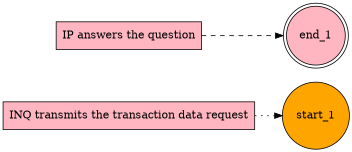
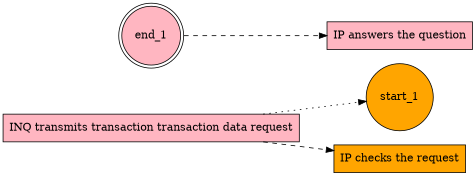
(238, 36) -> (252, 36)
(129, 116) -> (151, 128)
none -> (400, 159)
